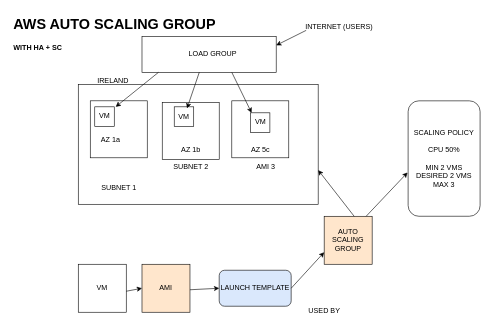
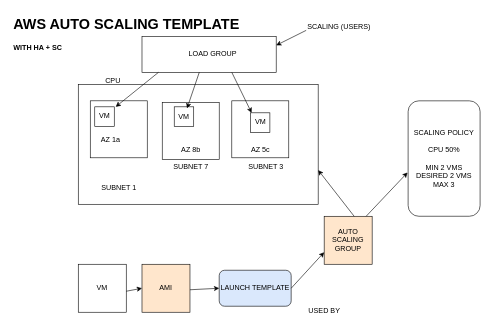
(55, 25) -> (61, 25)
(339, 27) -> (339, 27)
(113, 81) -> (113, 81)
(191, 150) -> (191, 150)
(191, 167) -> (191, 167)
(266, 167) -> (266, 167)
